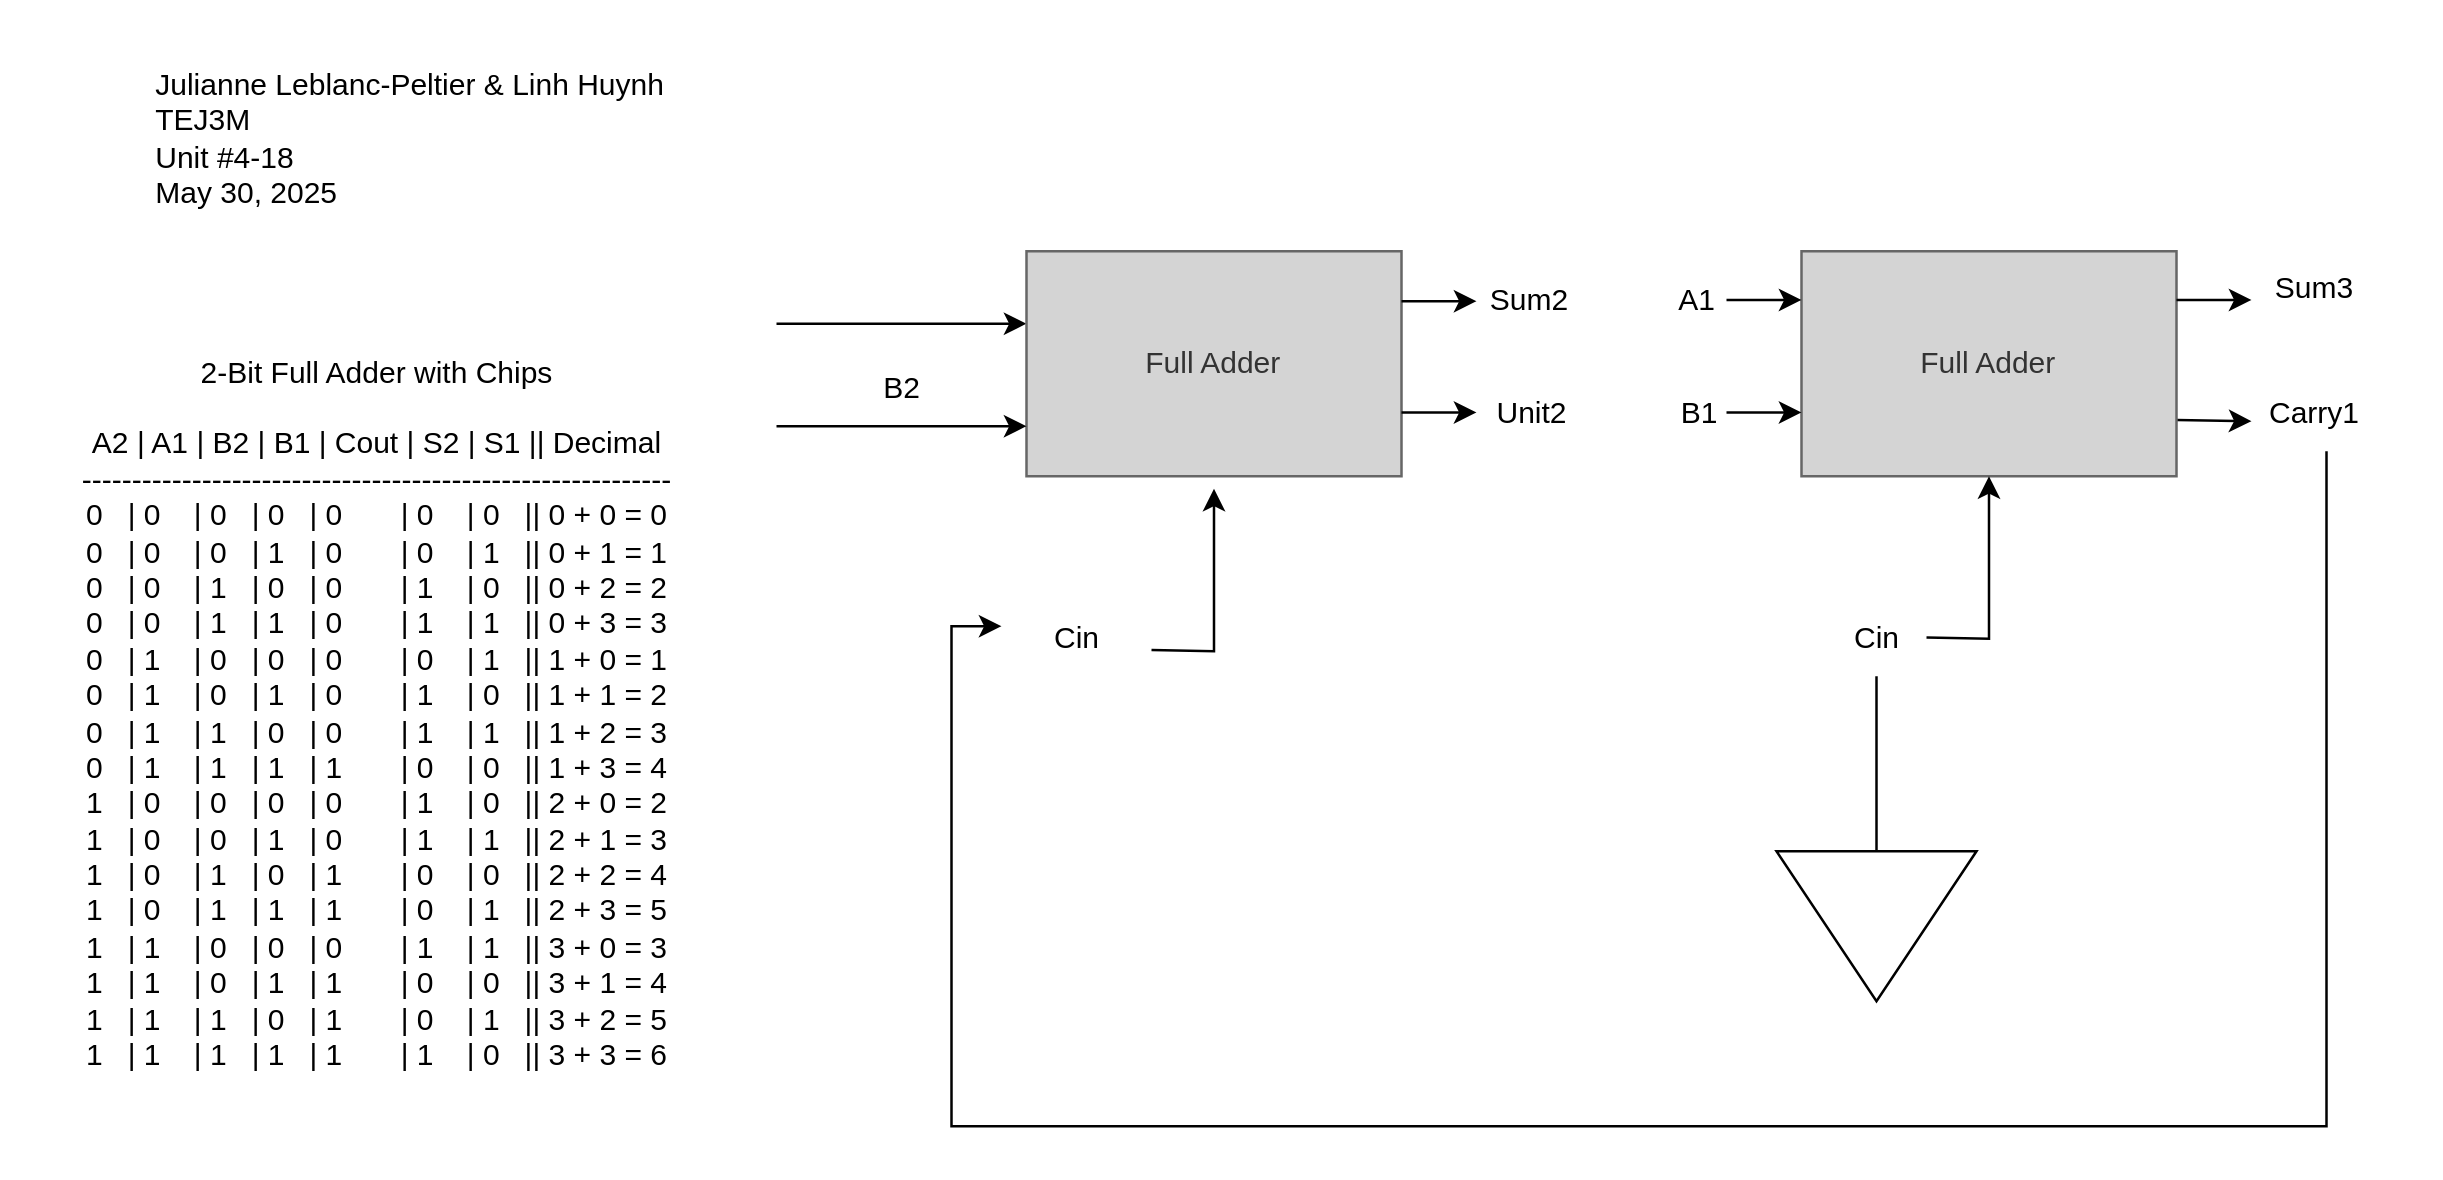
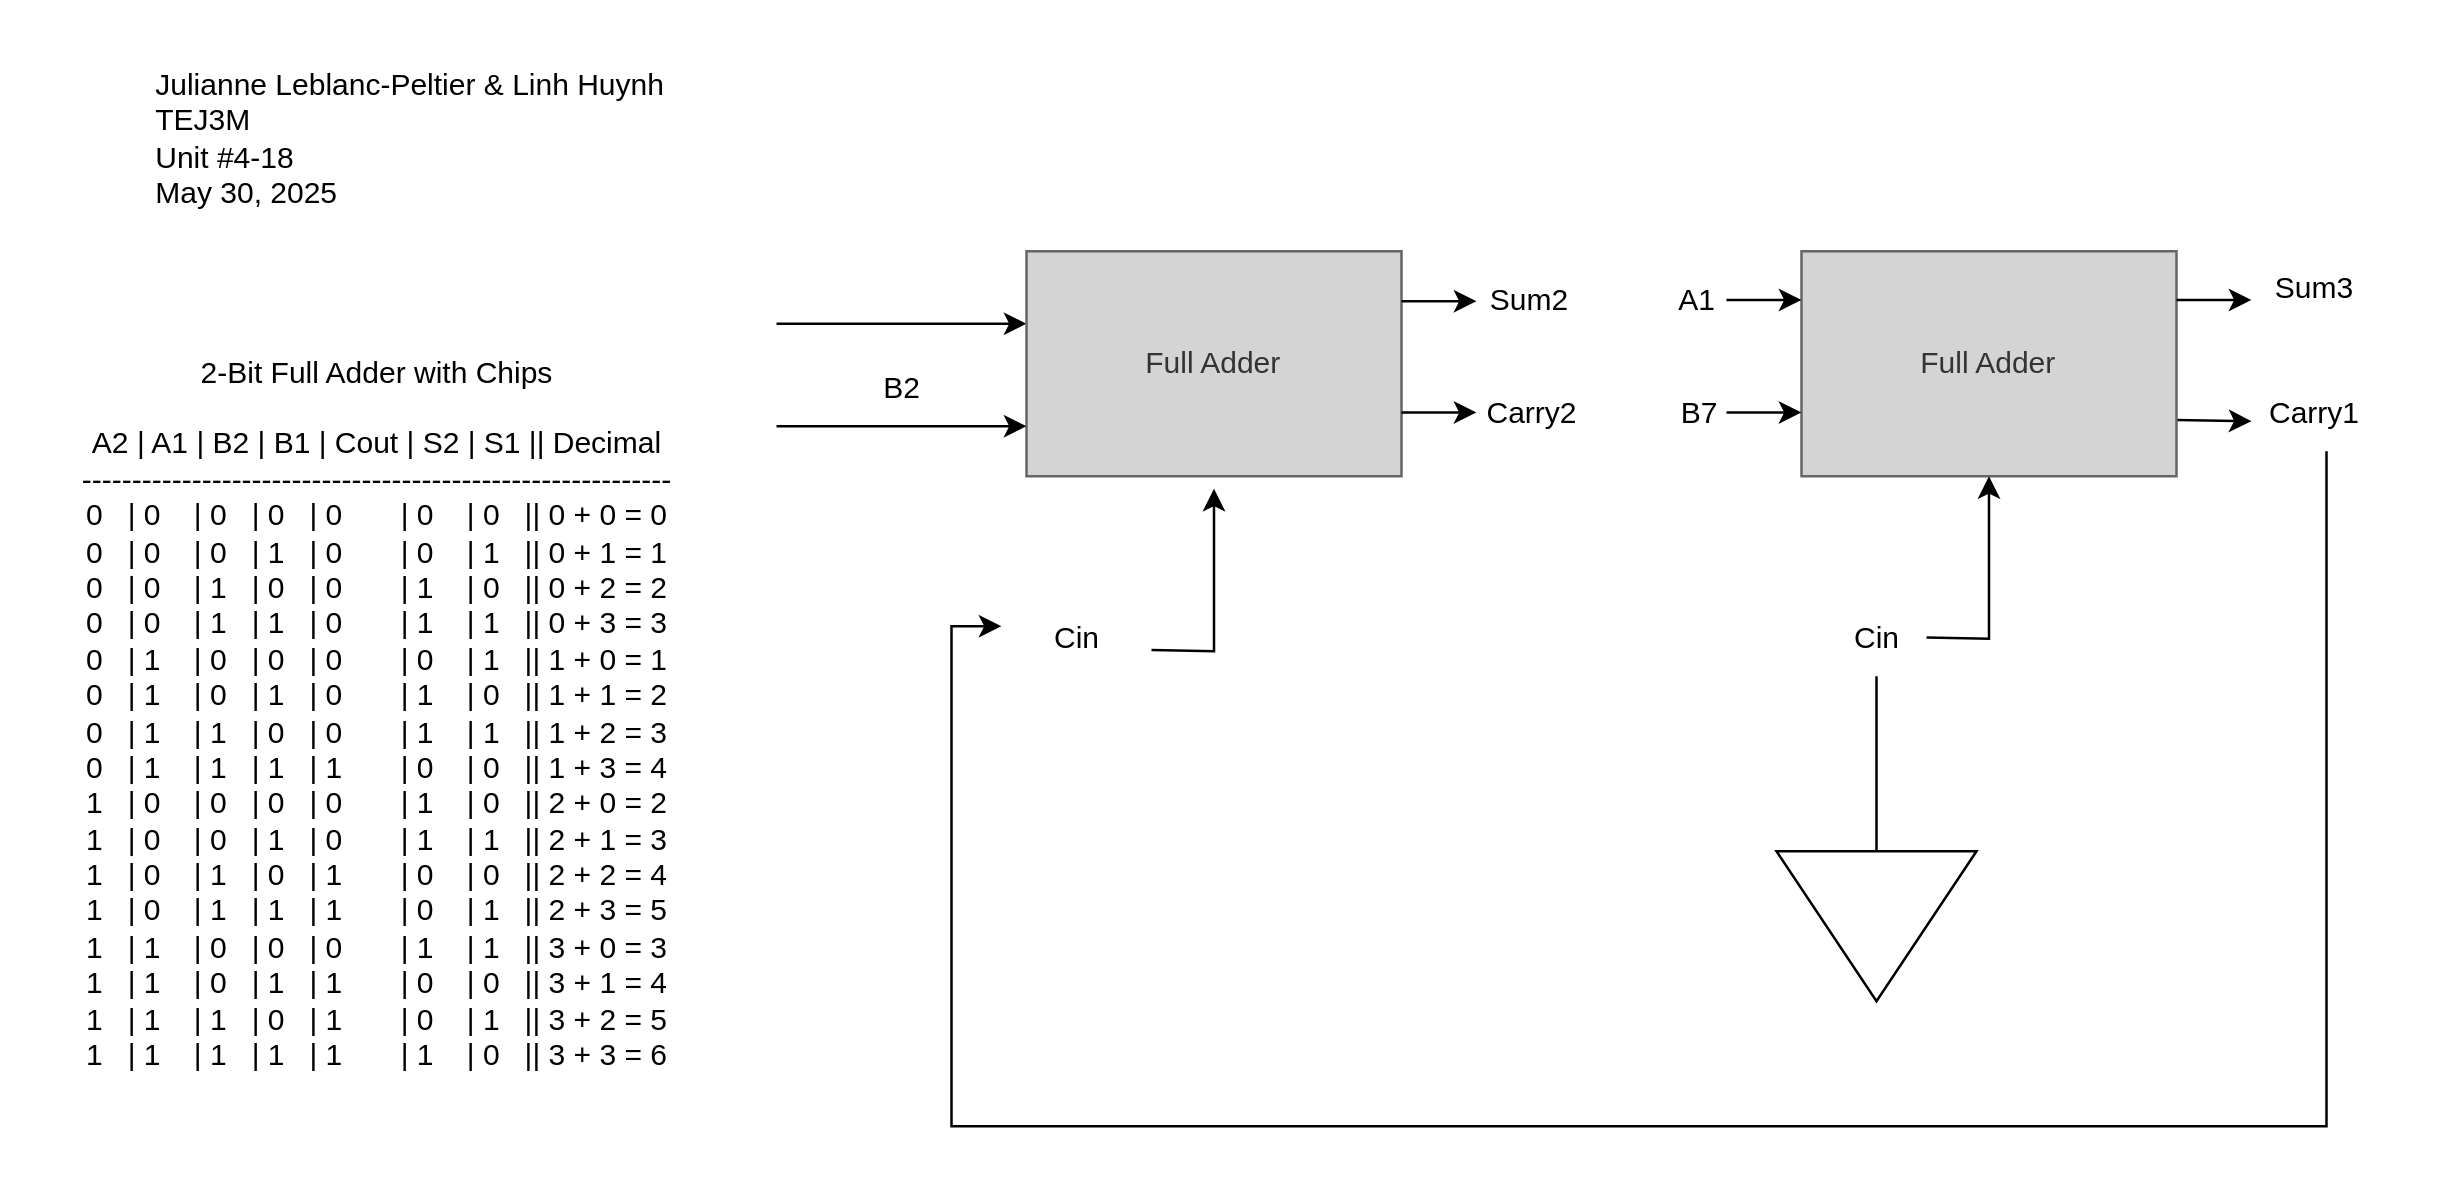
(1533, 414) -> (1533, 414)
(1700, 414) -> (1700, 414)
